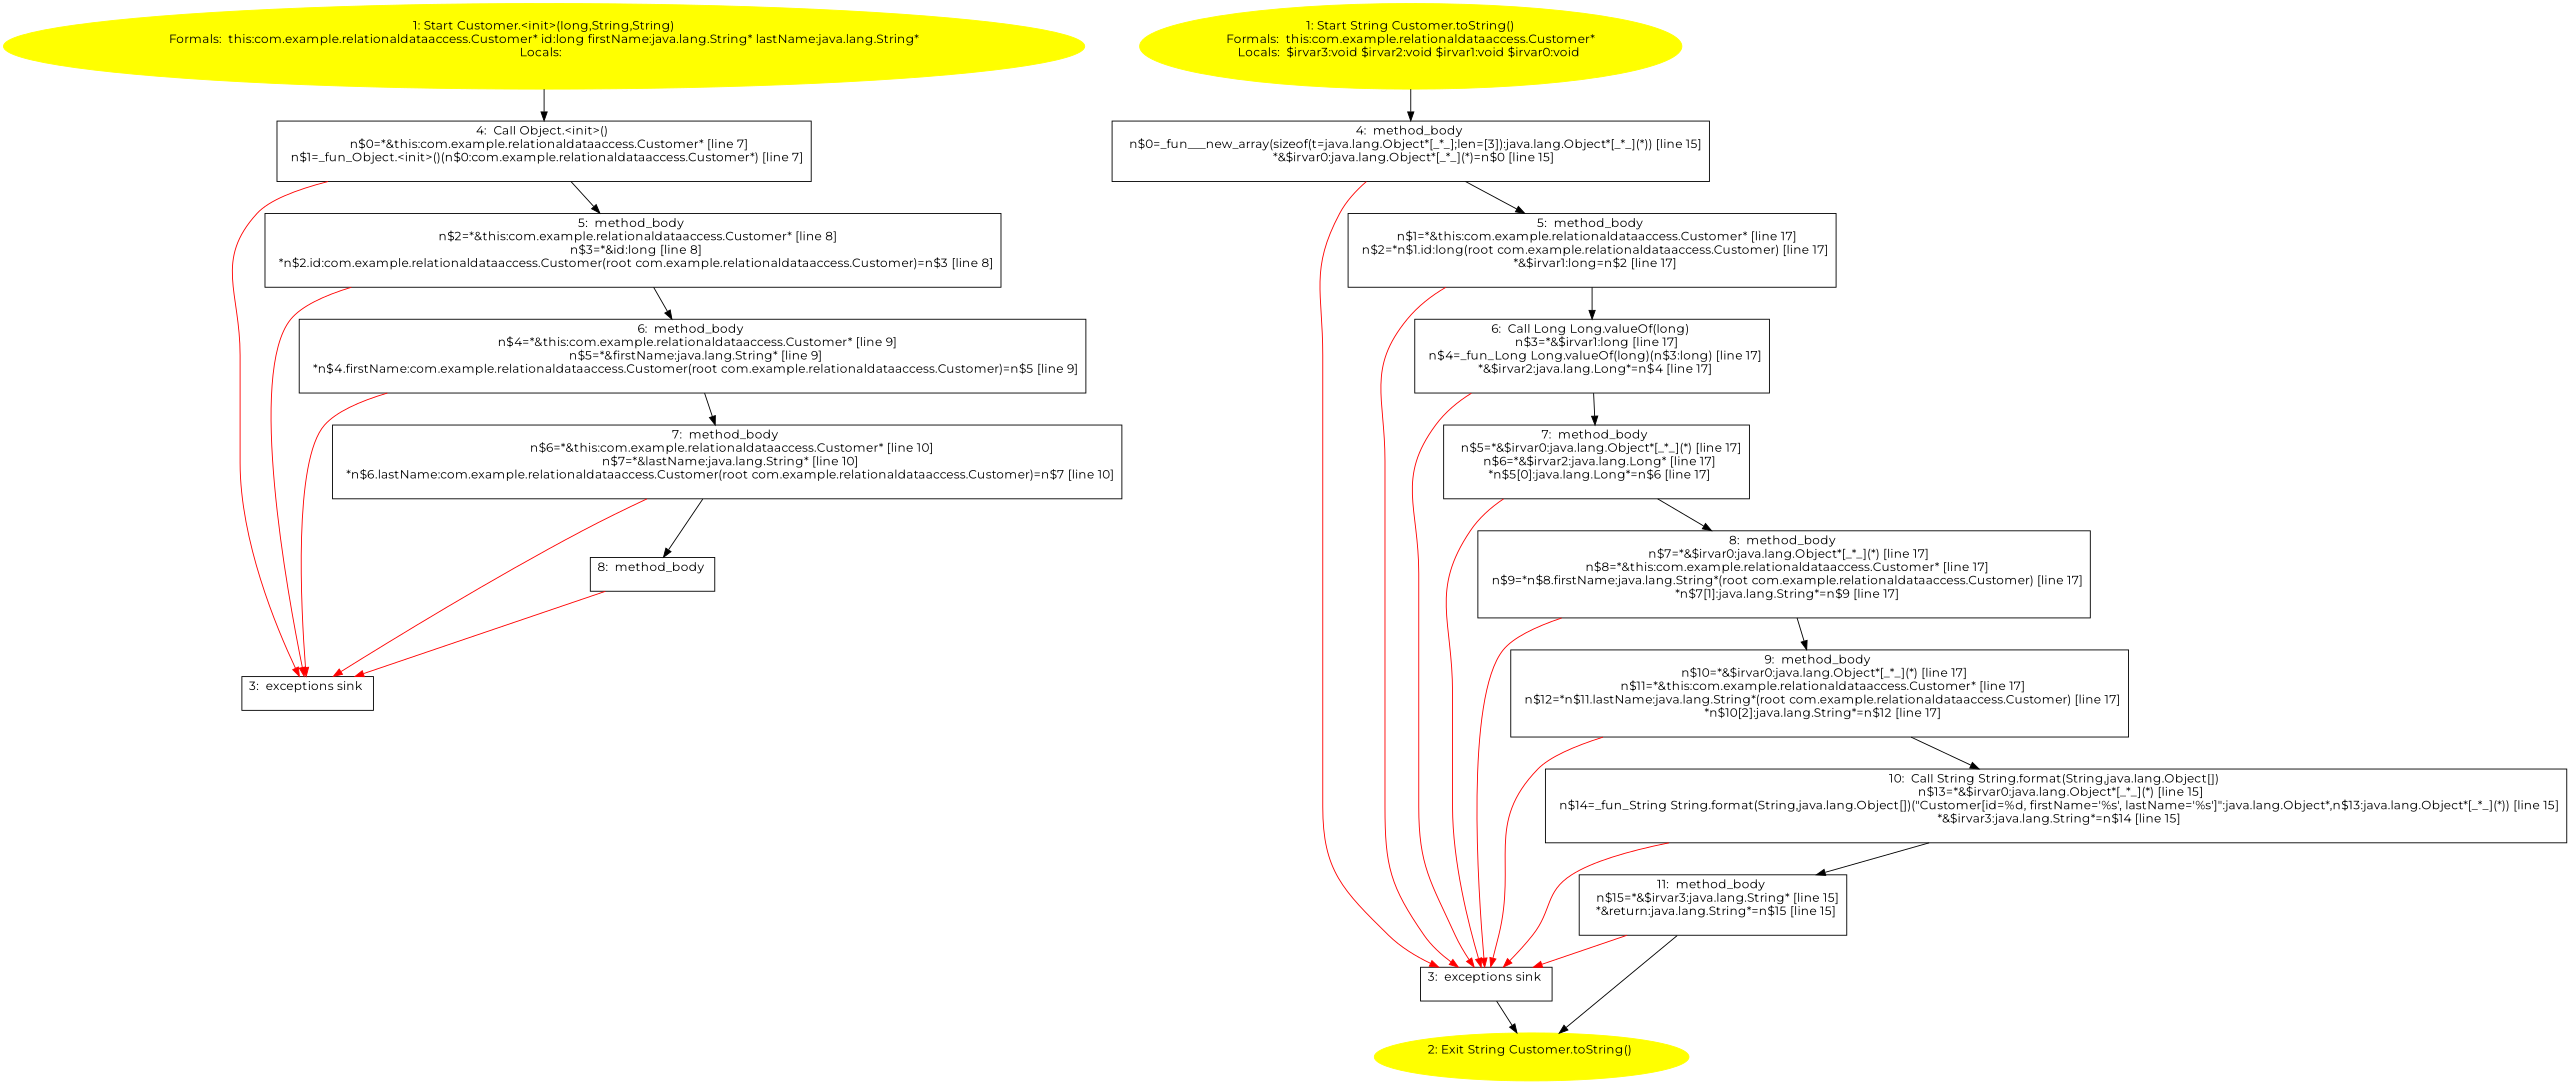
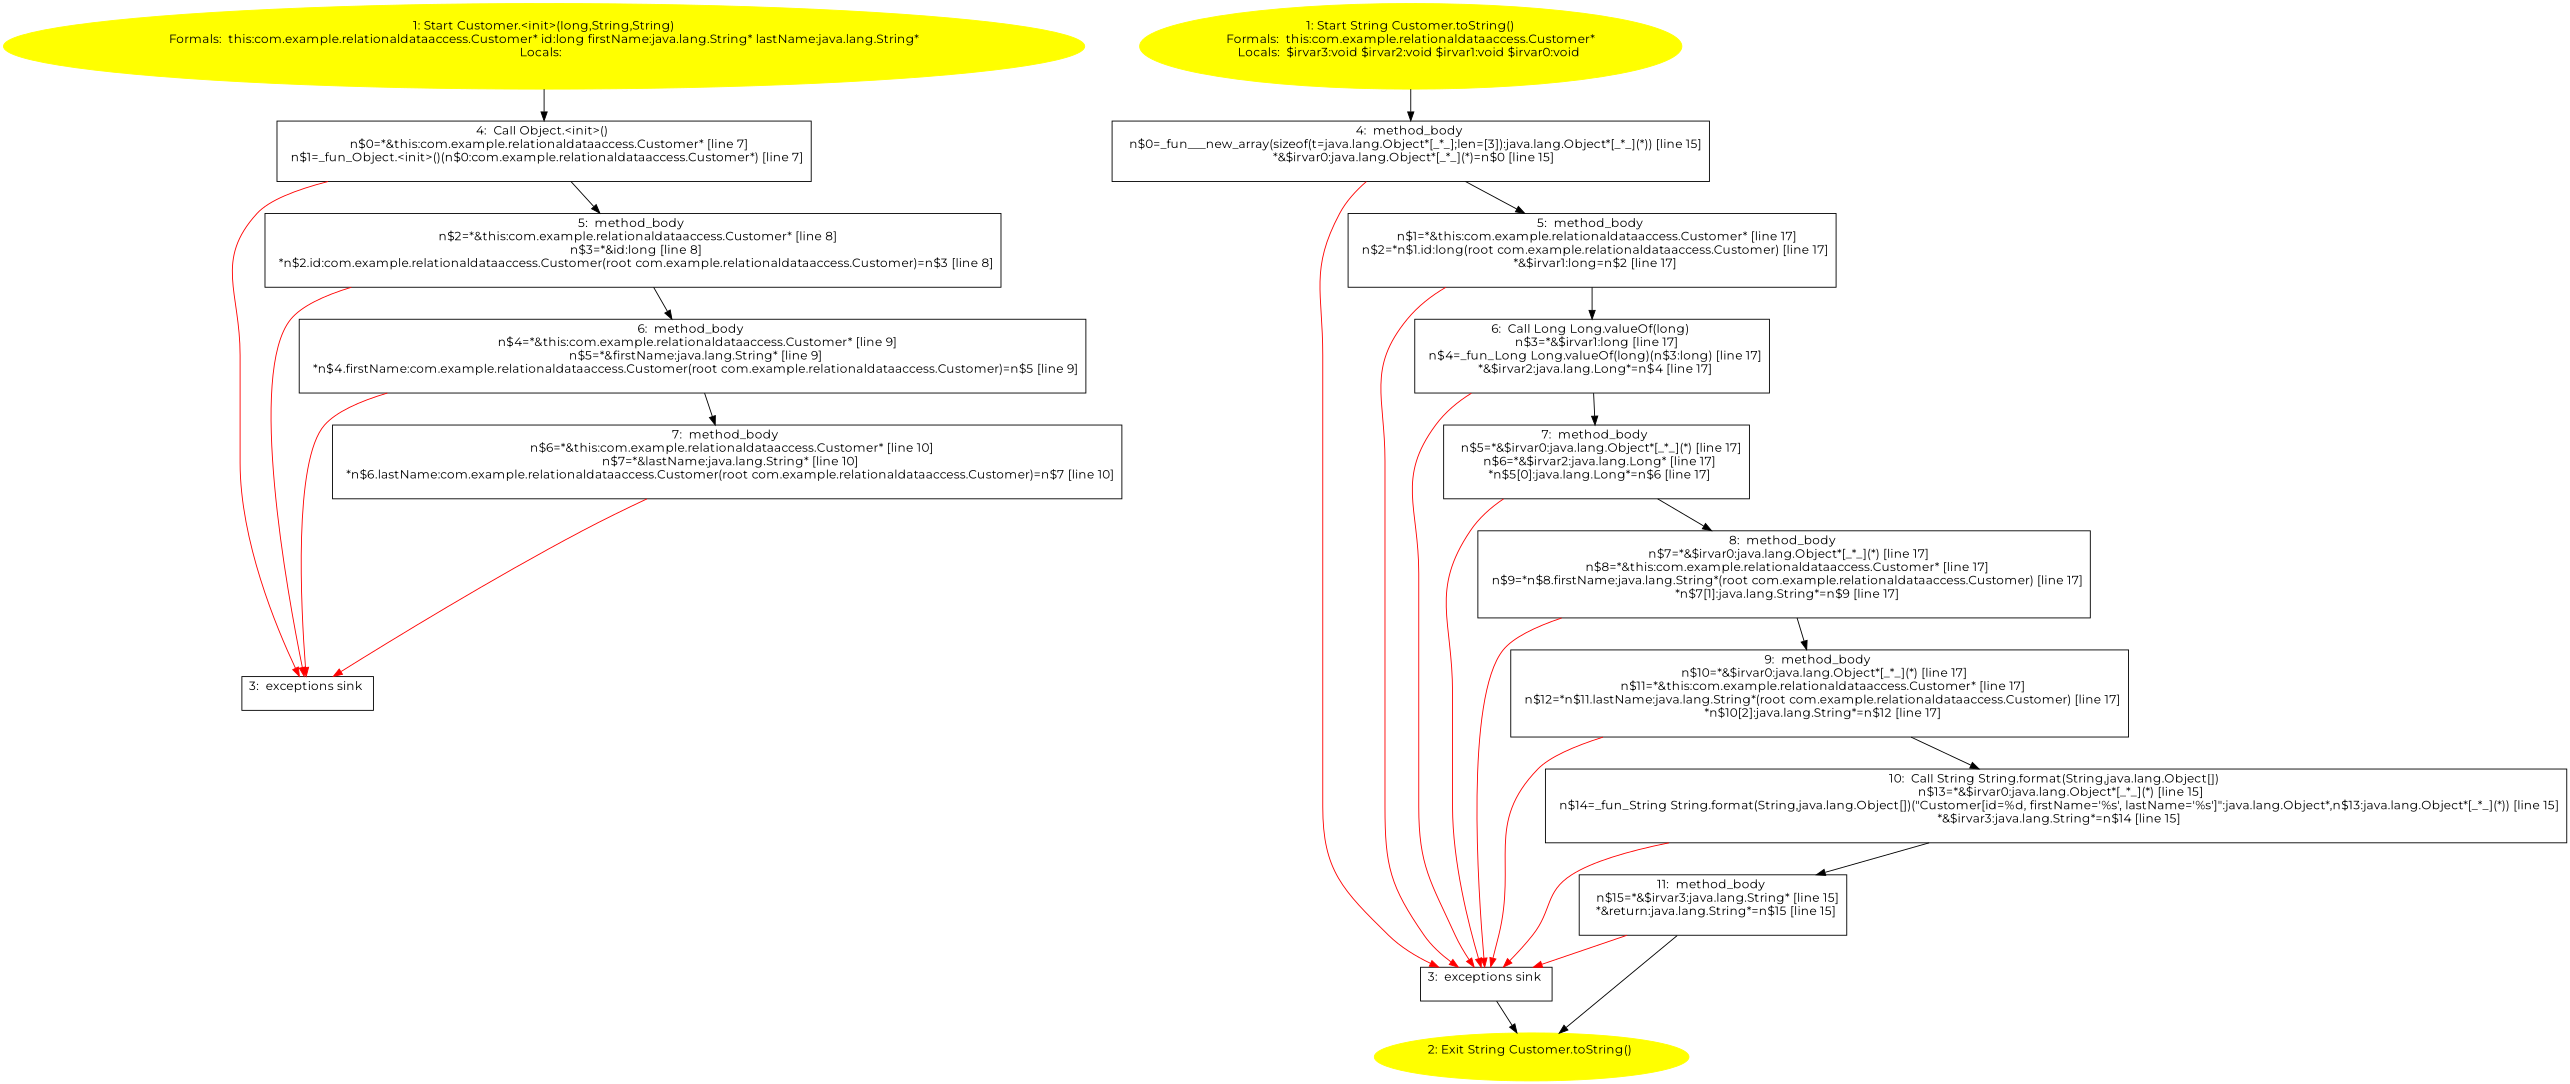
(653, 574) -> none
